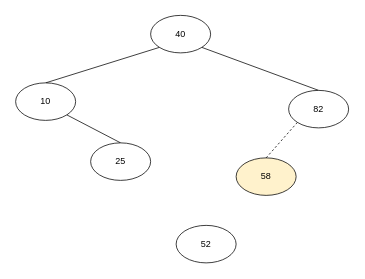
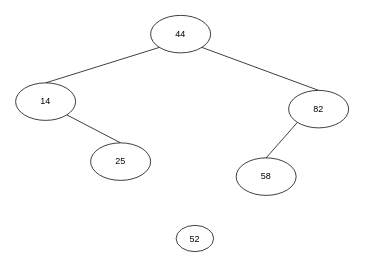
(180, 34) -> (180, 34)
(45, 102) -> (45, 102)
(282, 140) -> (282, 140)
(266, 177) -> (266, 177)
(206, 244) -> (195, 239)
